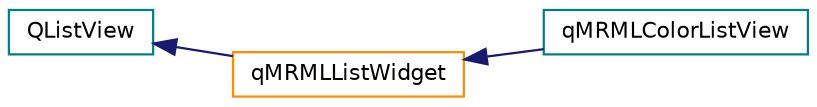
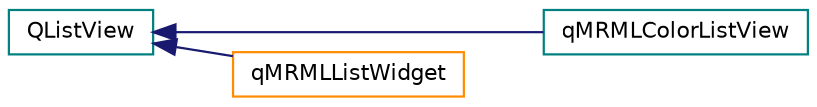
(515, 53) -> (360, 32)
